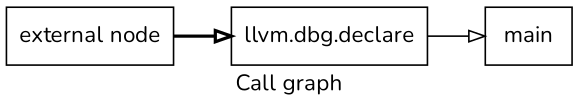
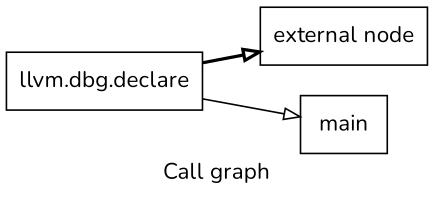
(194, 36) -> (223, 59)
